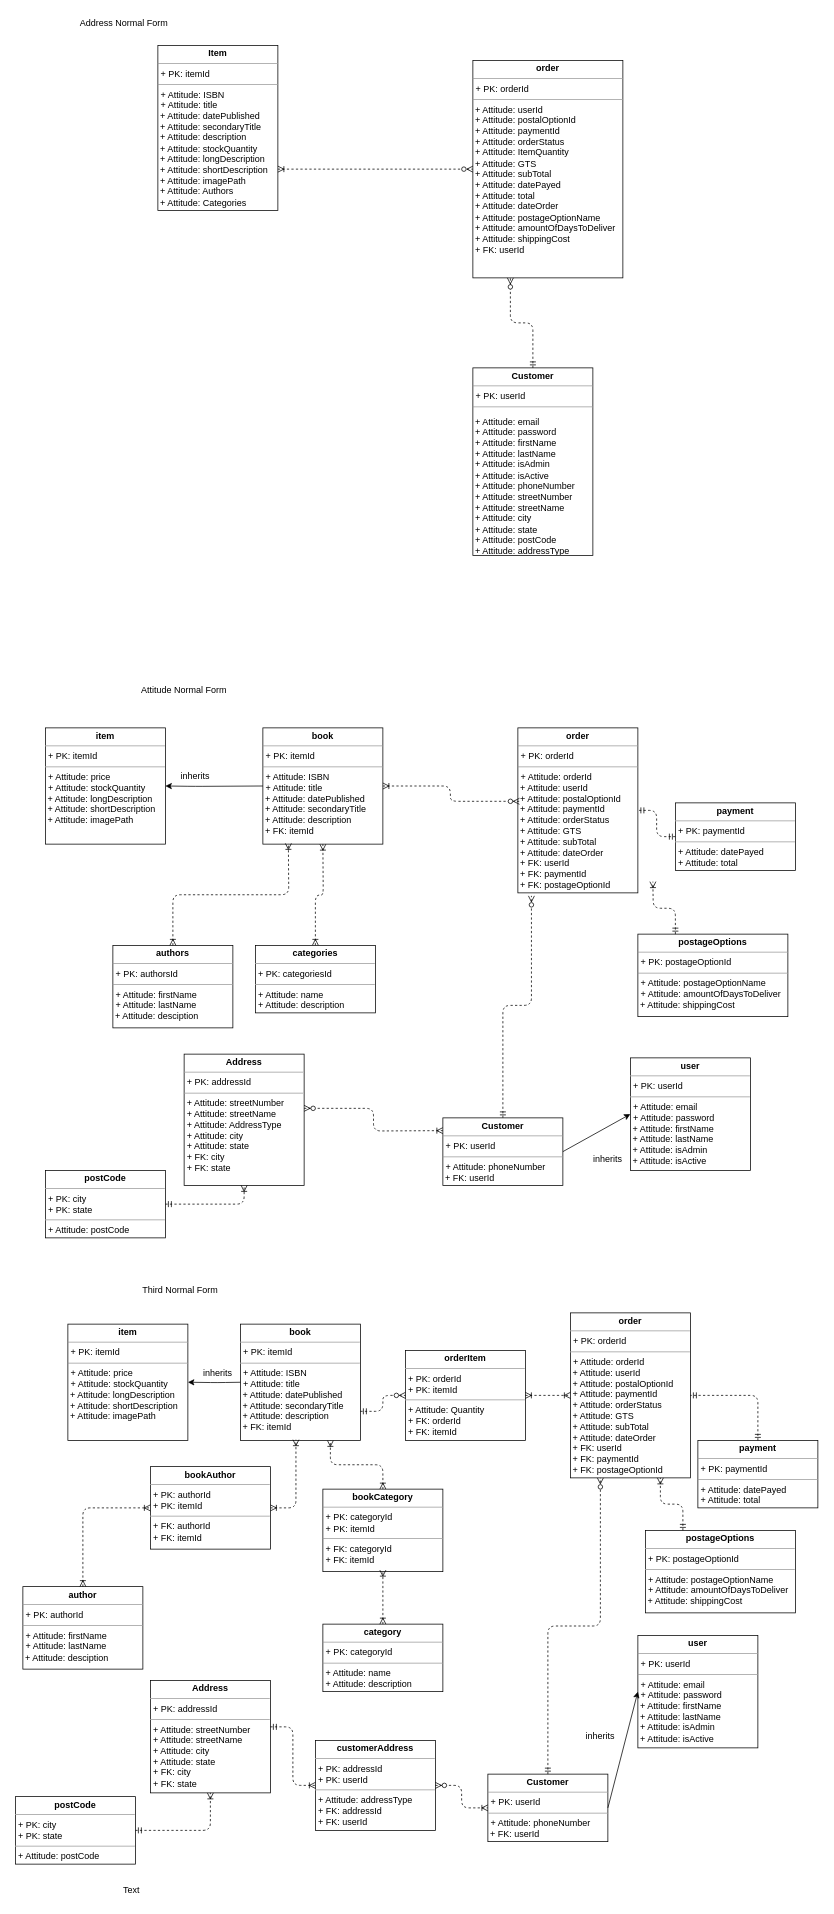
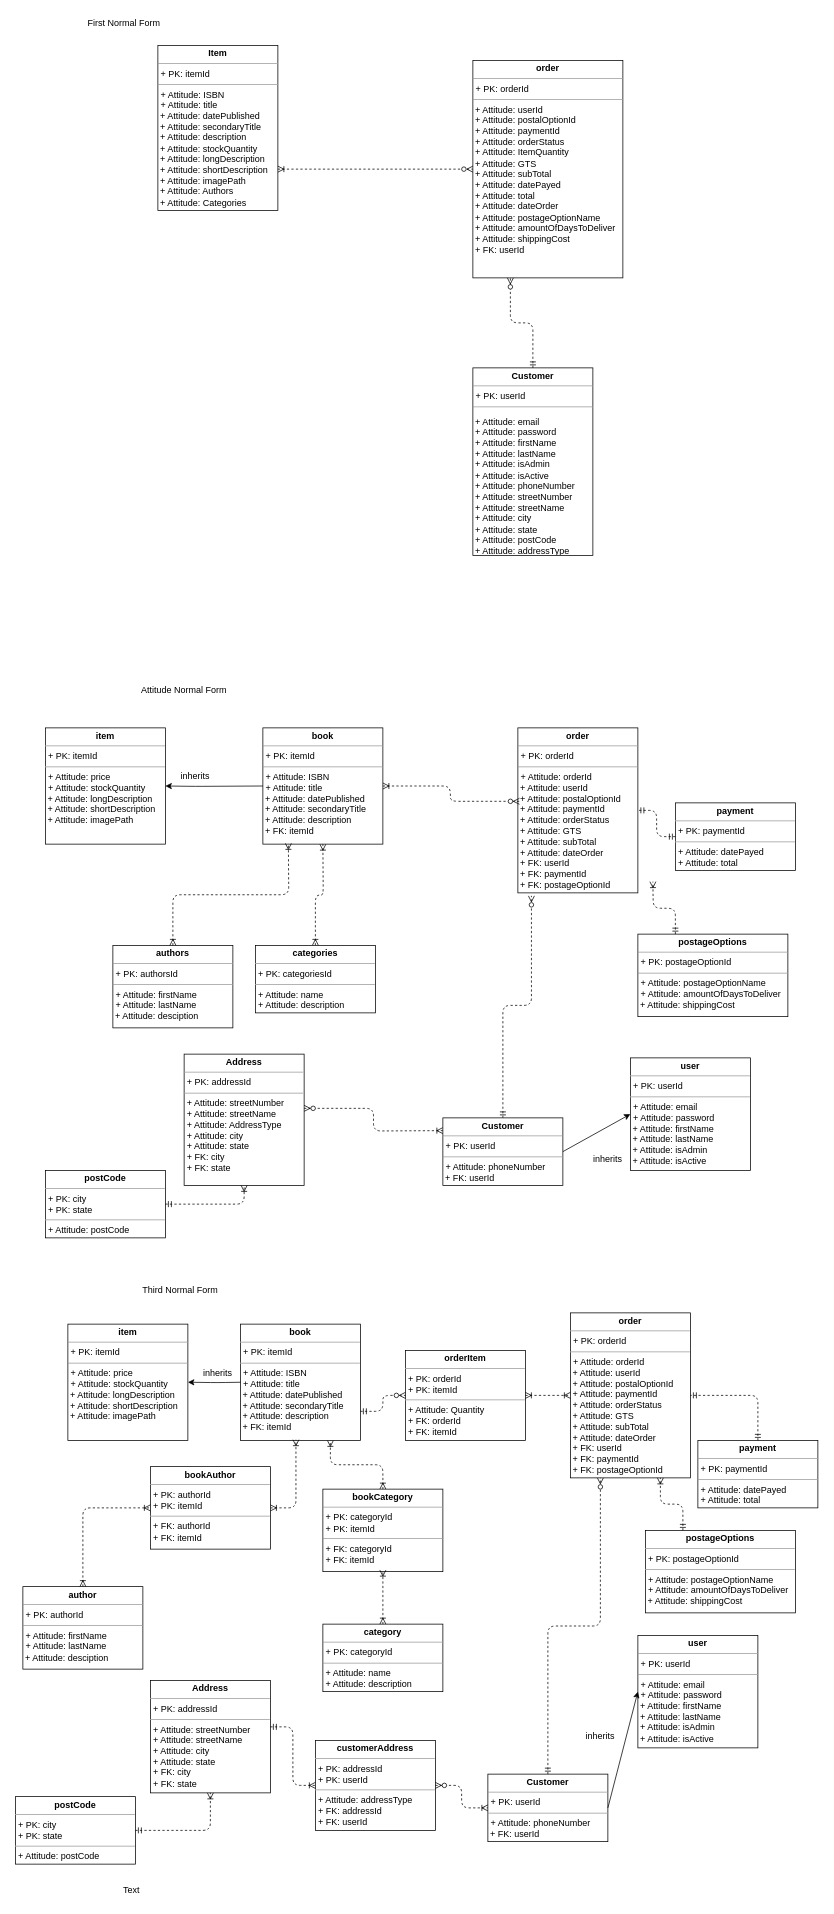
(124, 23) -> (124, 23)
